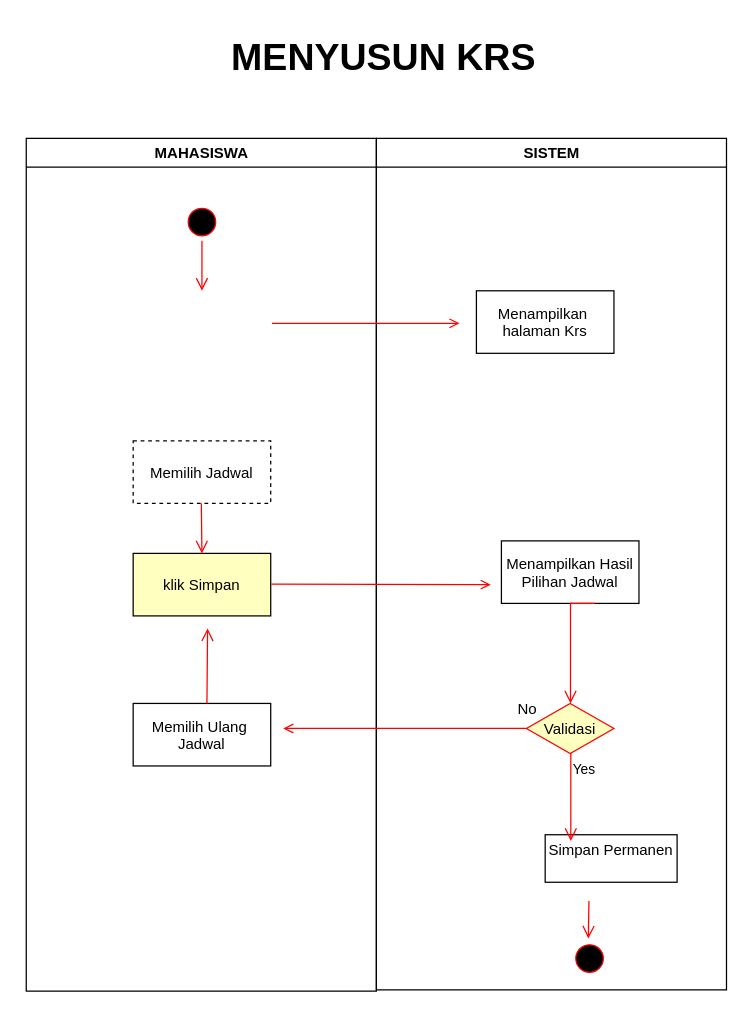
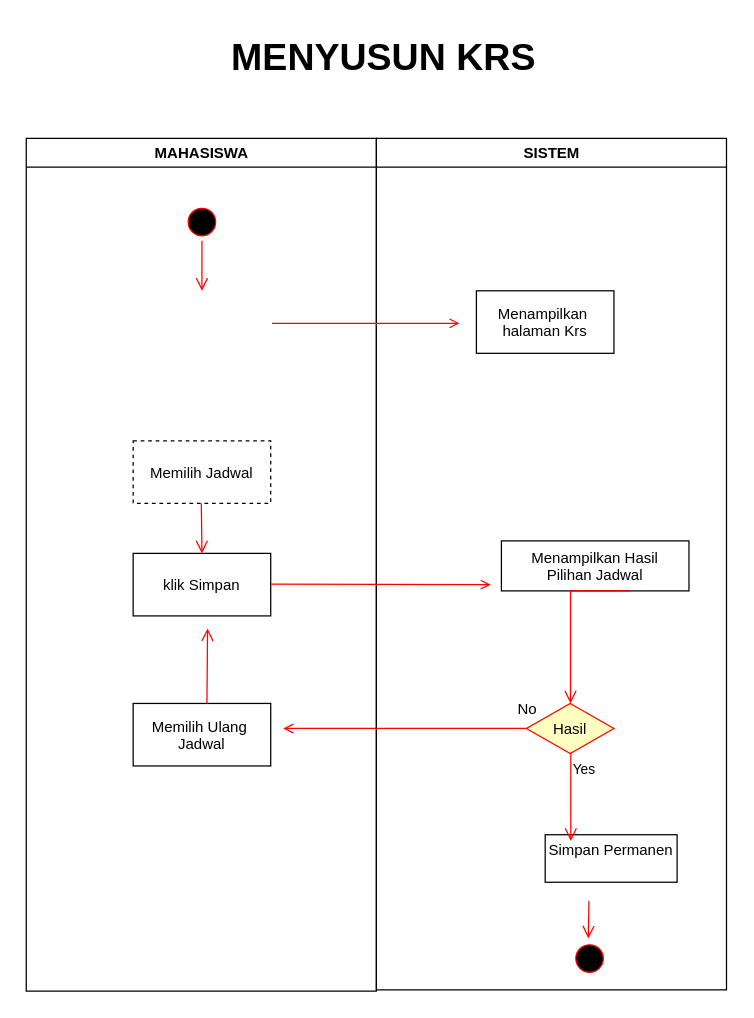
(570, 572) -> (595, 566)
(202, 584) -> (202, 584)
(569, 729) -> (569, 729)
